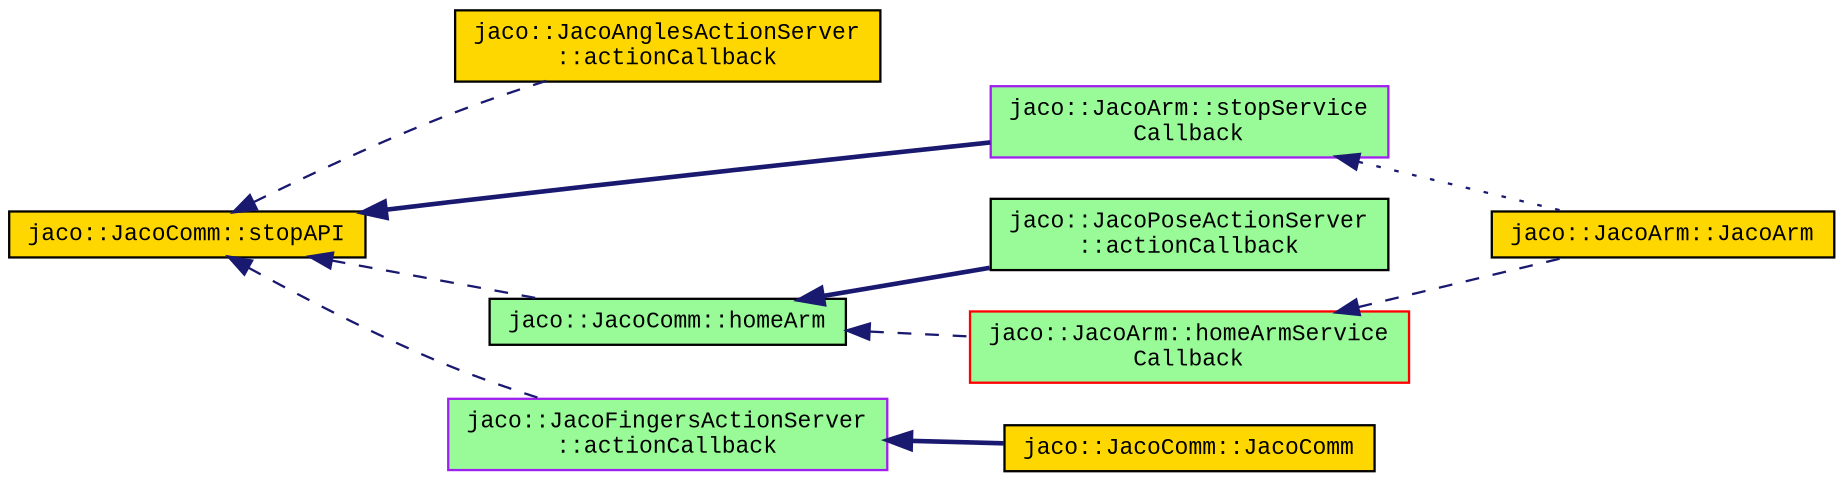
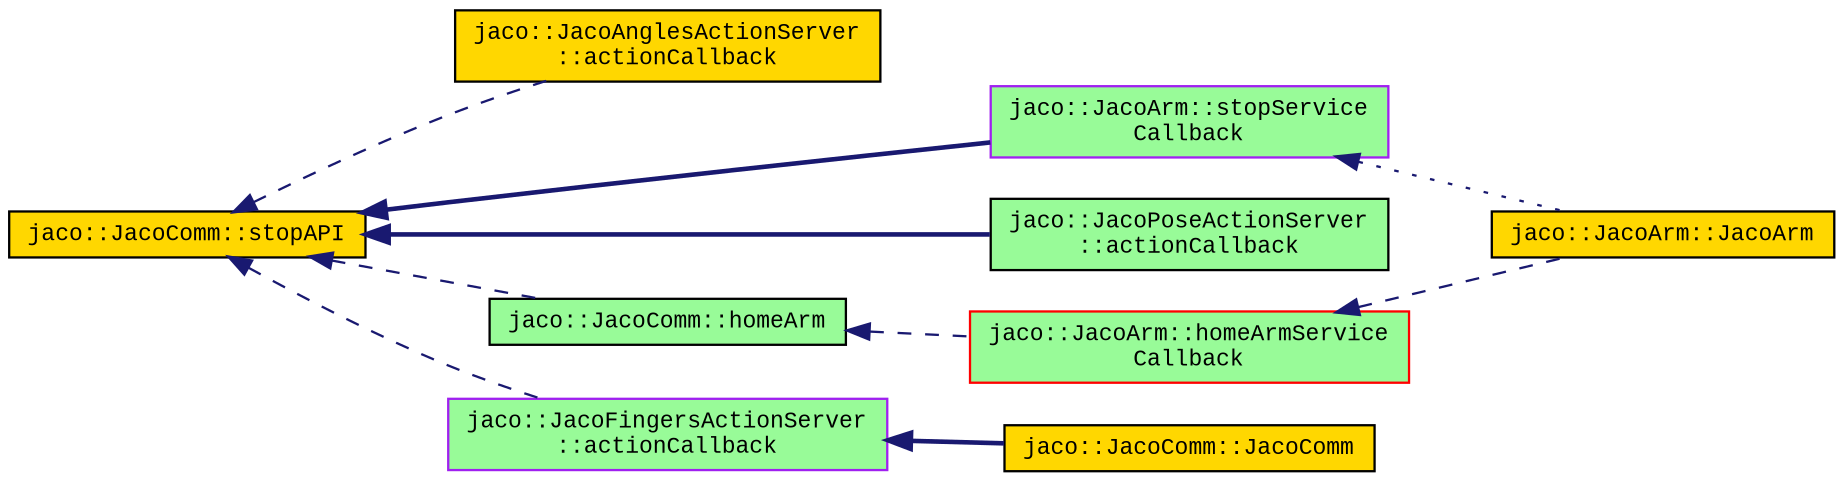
(906, 282) -> (689, 234)
